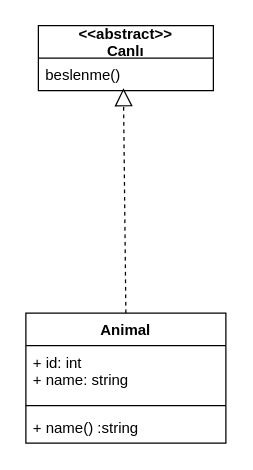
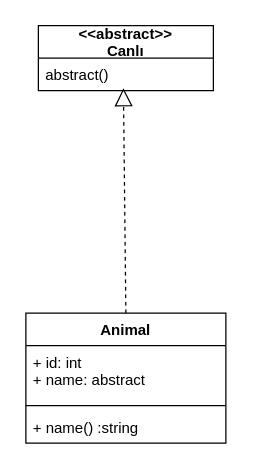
(85, 75) -> (87, 75)
(61, 363) -> (61, 363)
